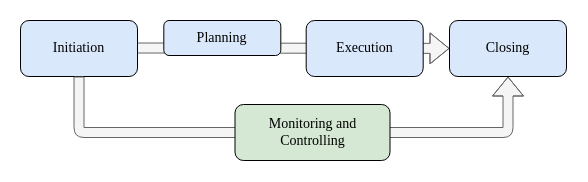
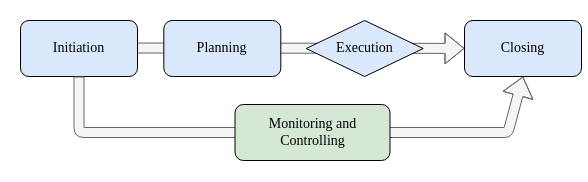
(222, 38) -> (222, 49)
(365, 49) -> (365, 49)
(508, 49) -> (523, 49)
